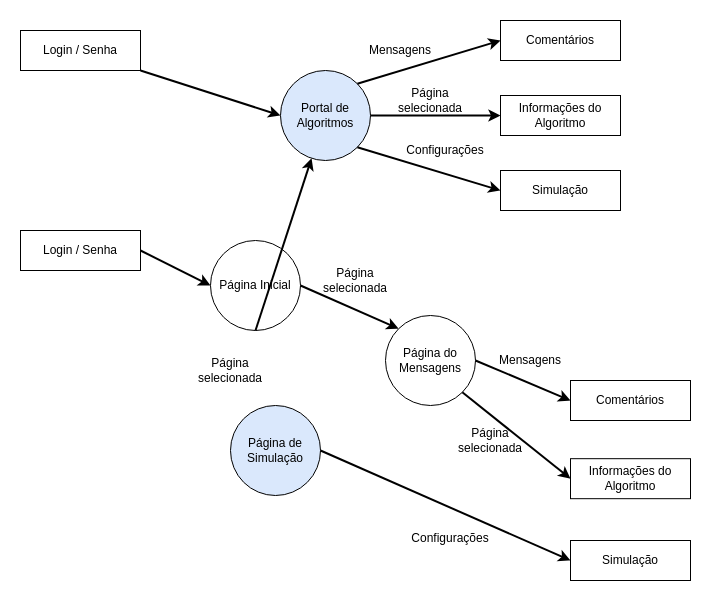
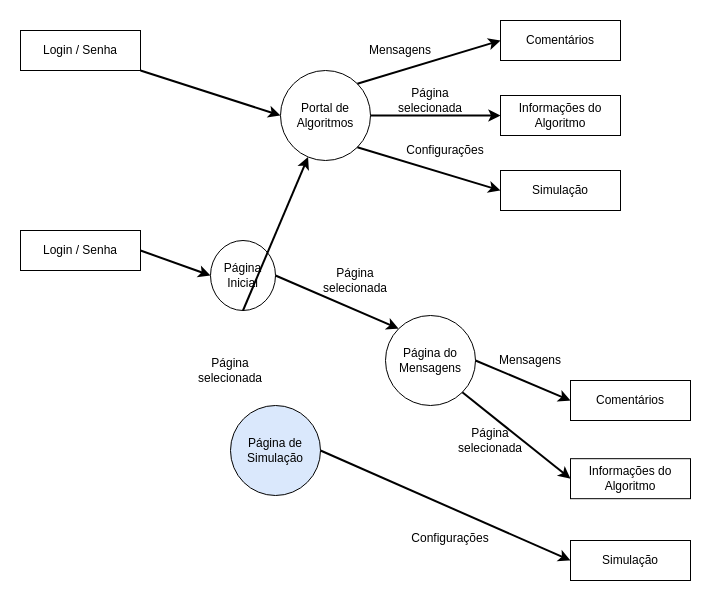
(326, 116) -> (326, 116)
(256, 286) -> (243, 276)
